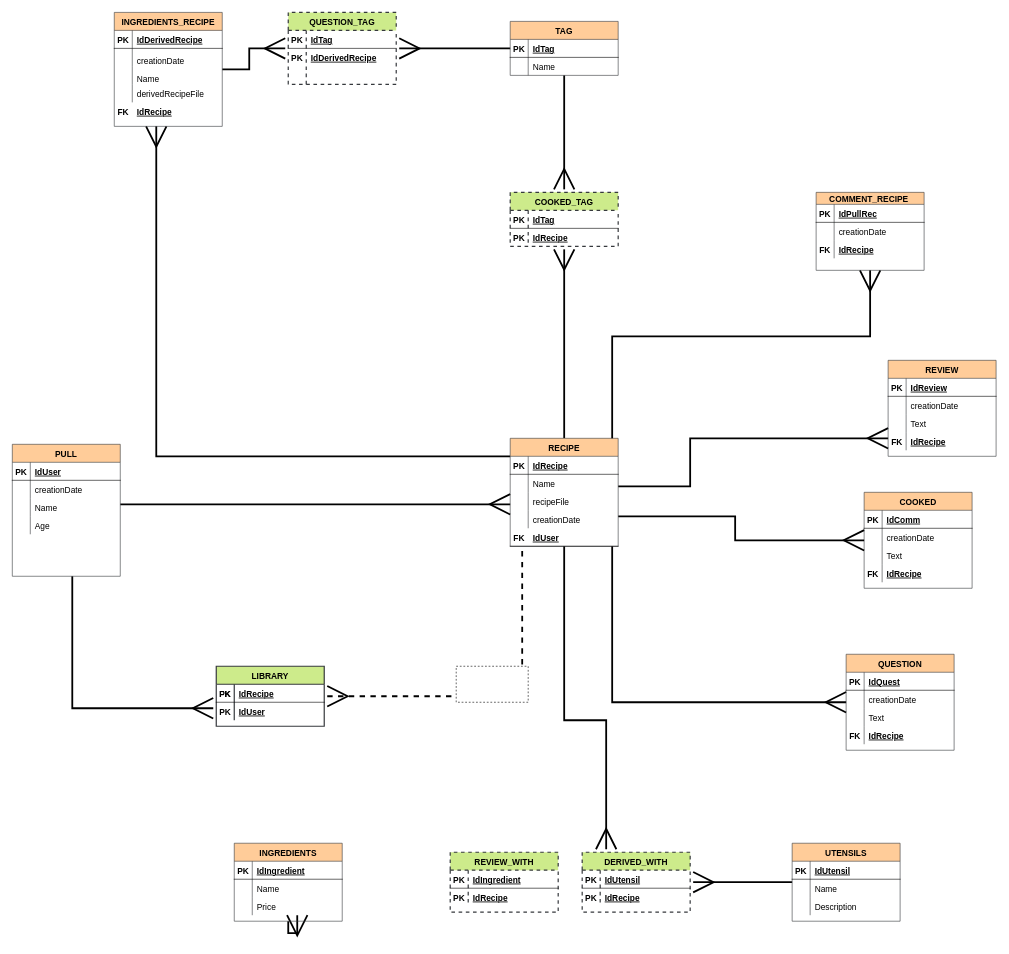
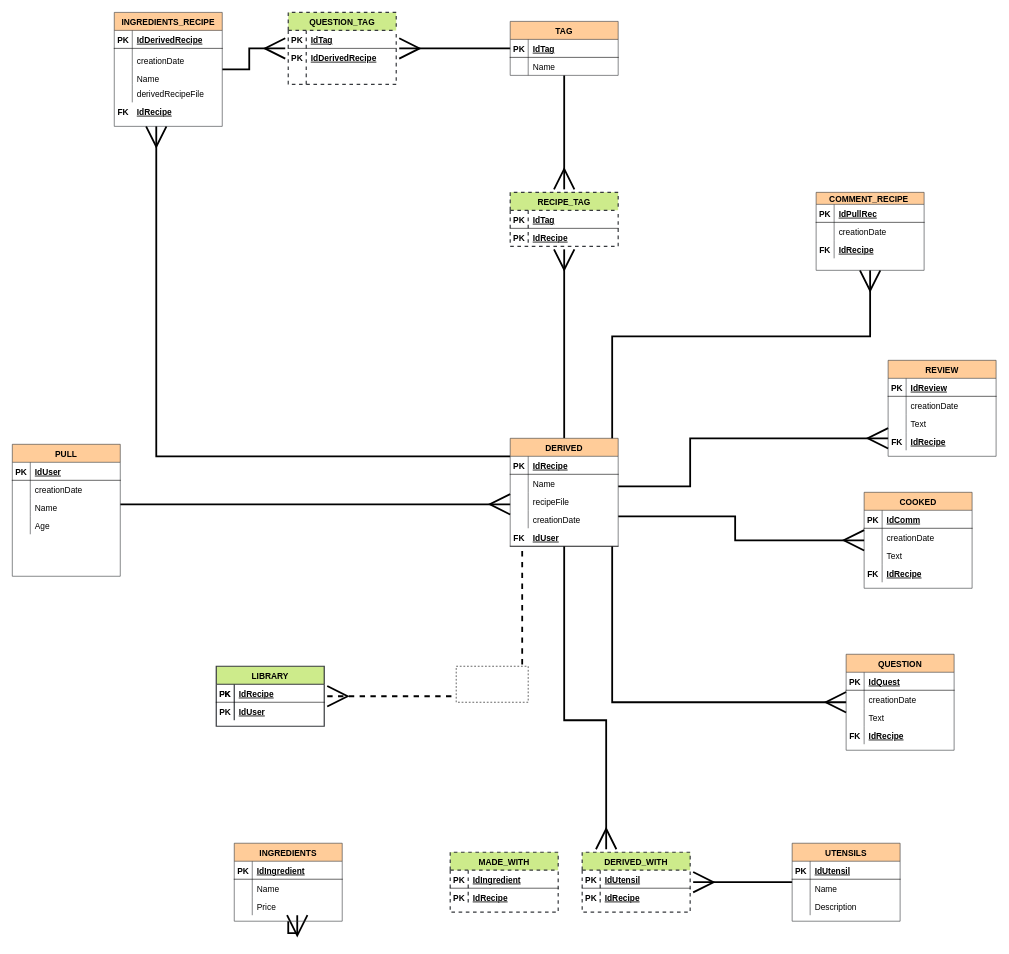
(564, 202) -> (564, 202)
(564, 448) -> (564, 448)
(77, 708) -> none
(504, 862) -> (504, 862)
